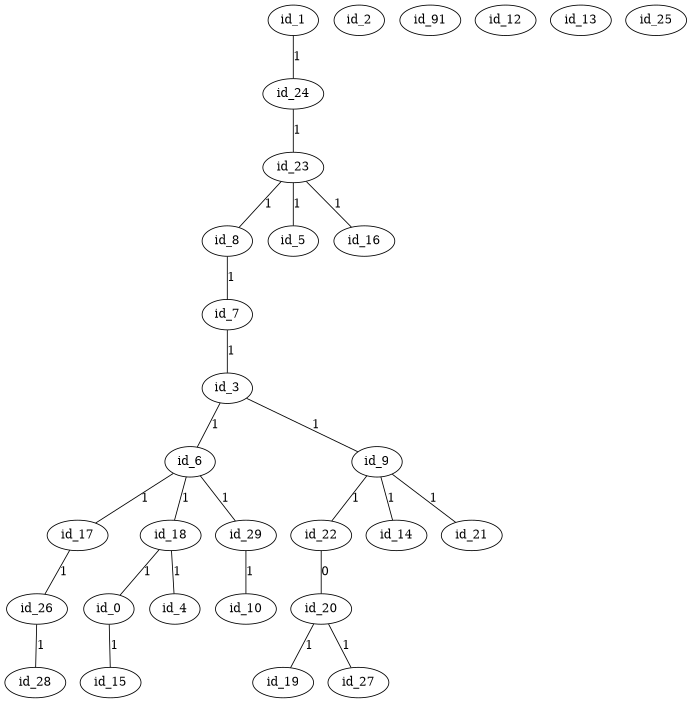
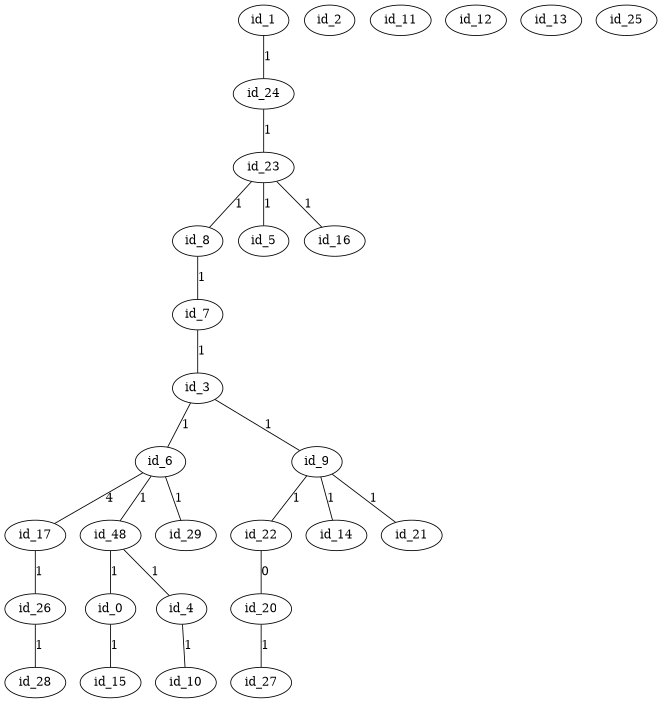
(430, 20) -> (401, 20)
(145, 499) -> (110, 499)
(171, 535) -> (111, 535)
(246, 572) -> (184, 646)
(283, 683) -> none
